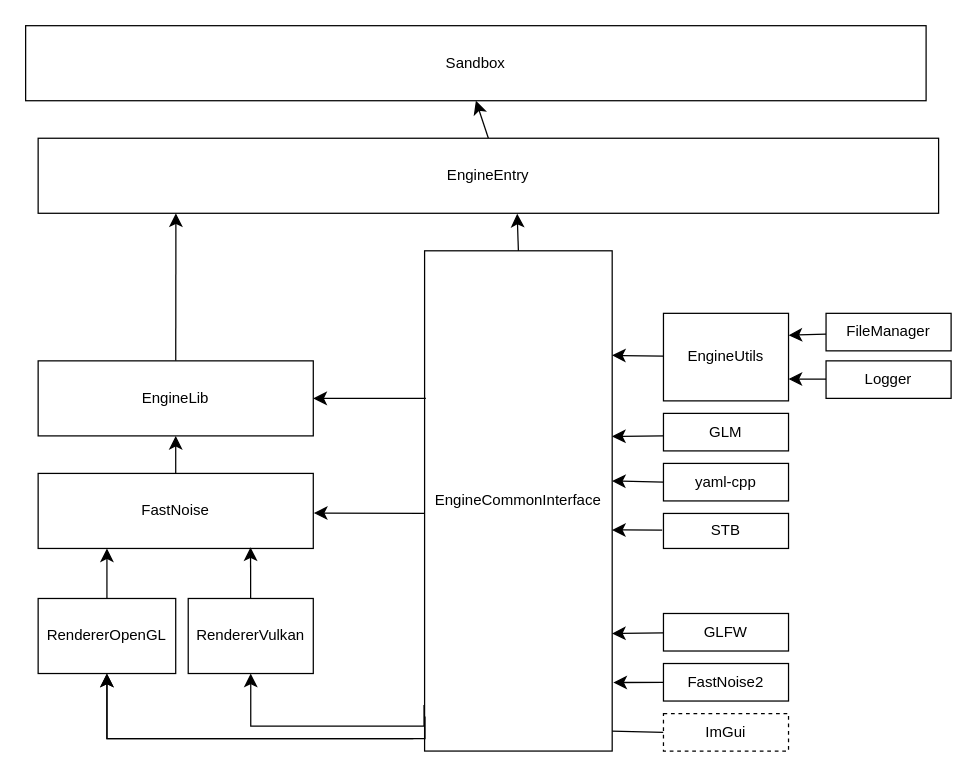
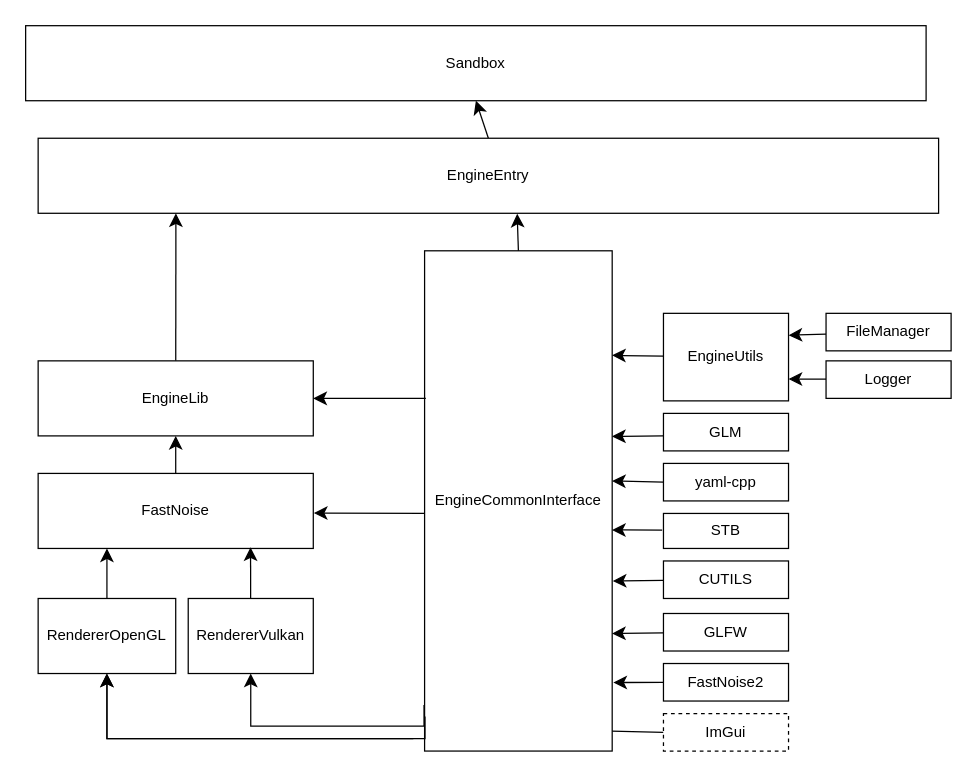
none -> (726, 579)
none -> (643, 580)
